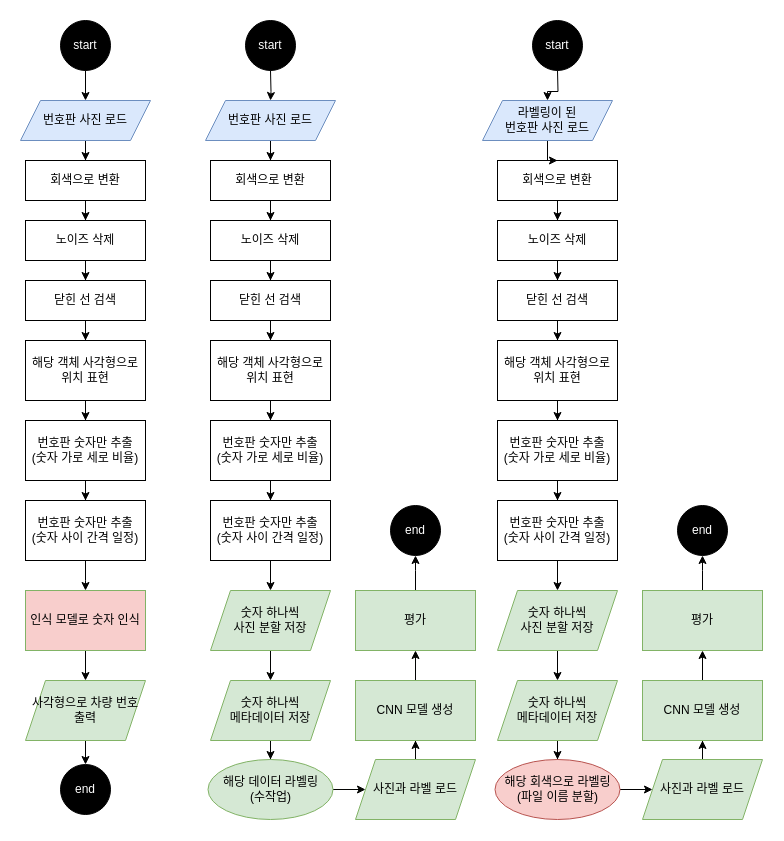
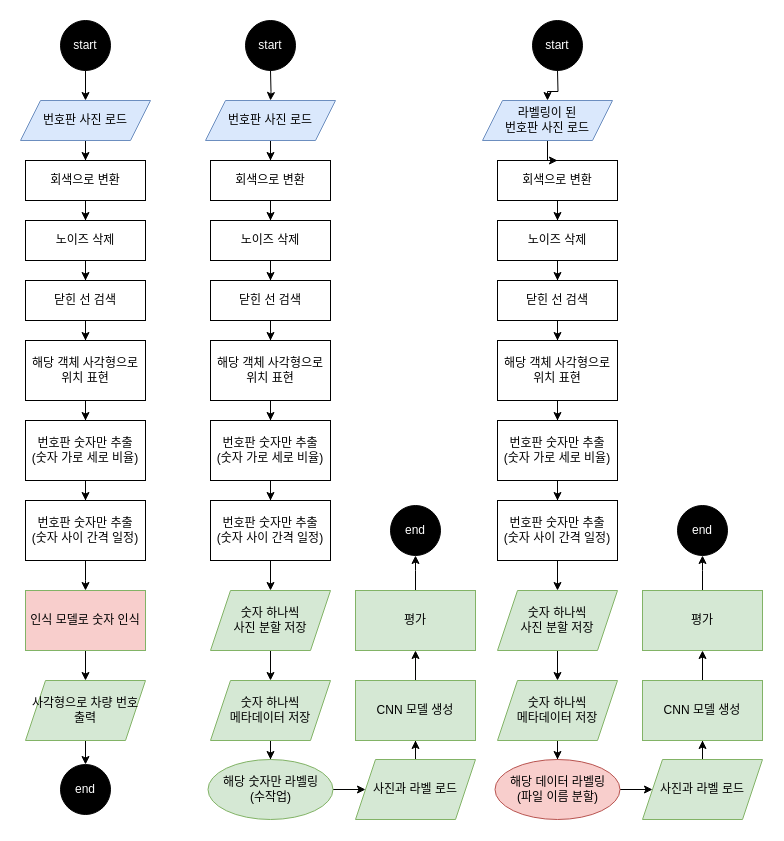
(271, 790) -> (271, 790)
(558, 790) -> (558, 790)
